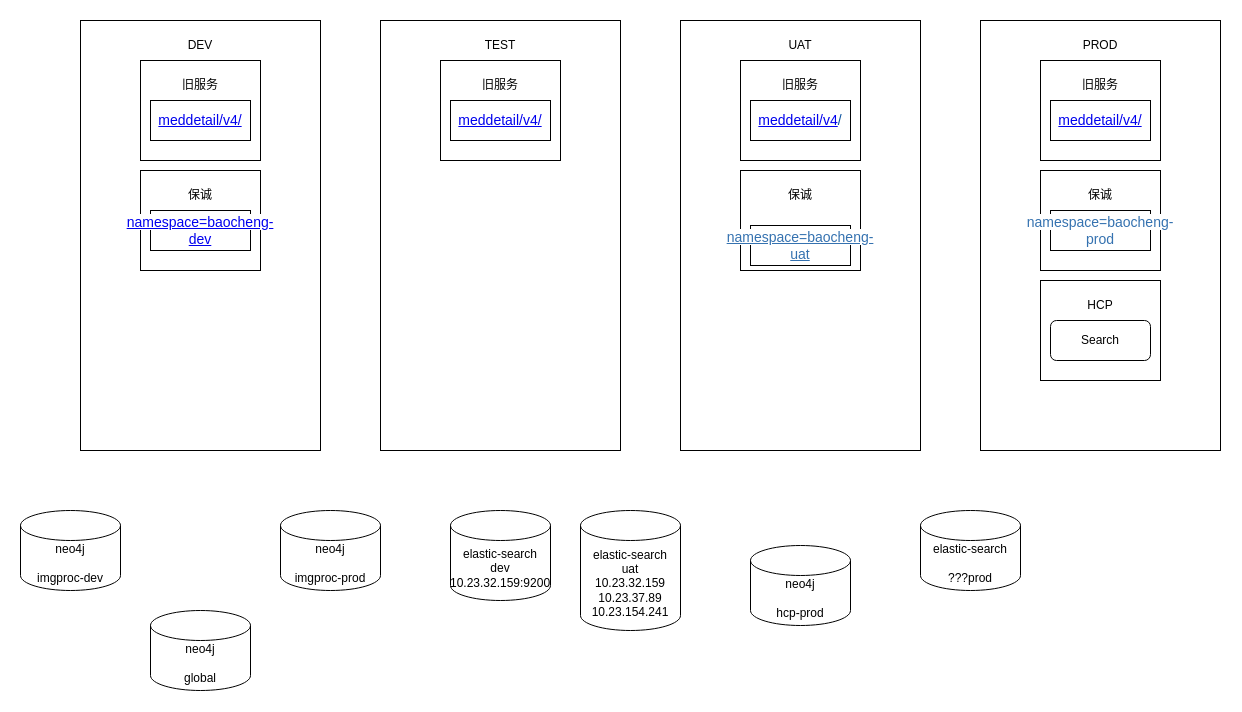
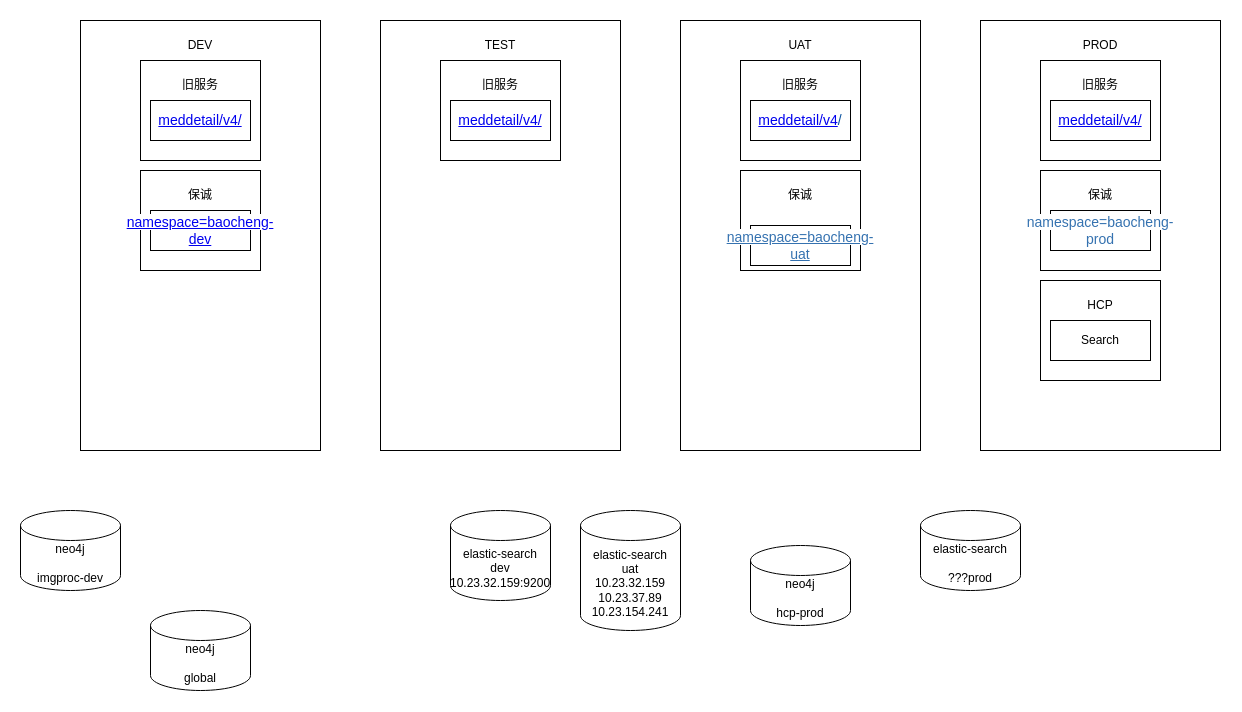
(1101, 341) -> (1101, 341)
(331, 551) -> none
